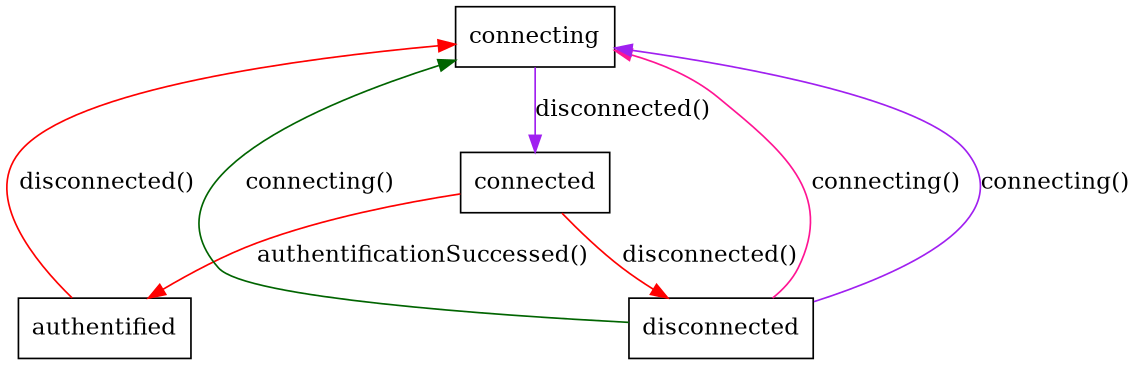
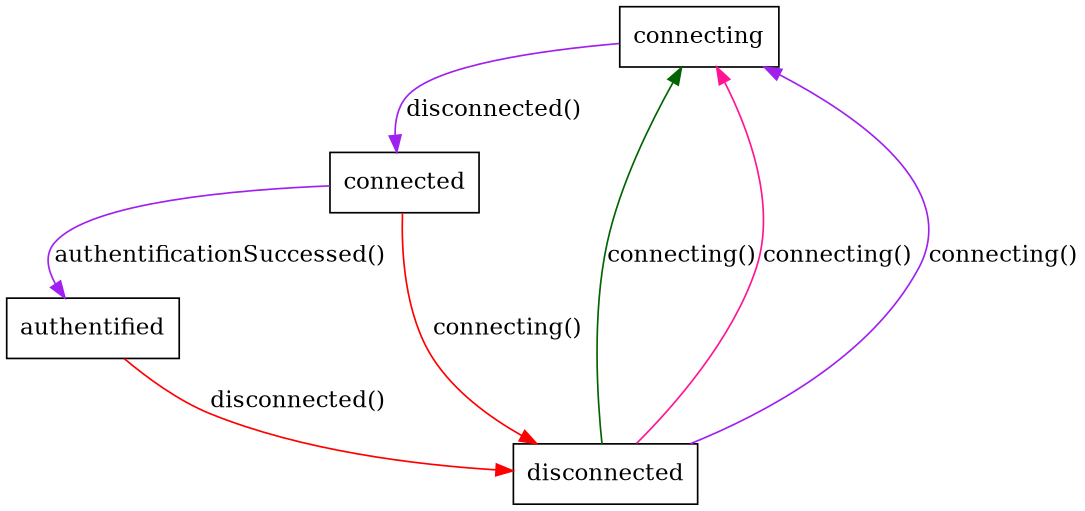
(139, 94) -> (301, 442)
(307, 227) -> (166, 201)
(710, 255) -> (508, 328)
